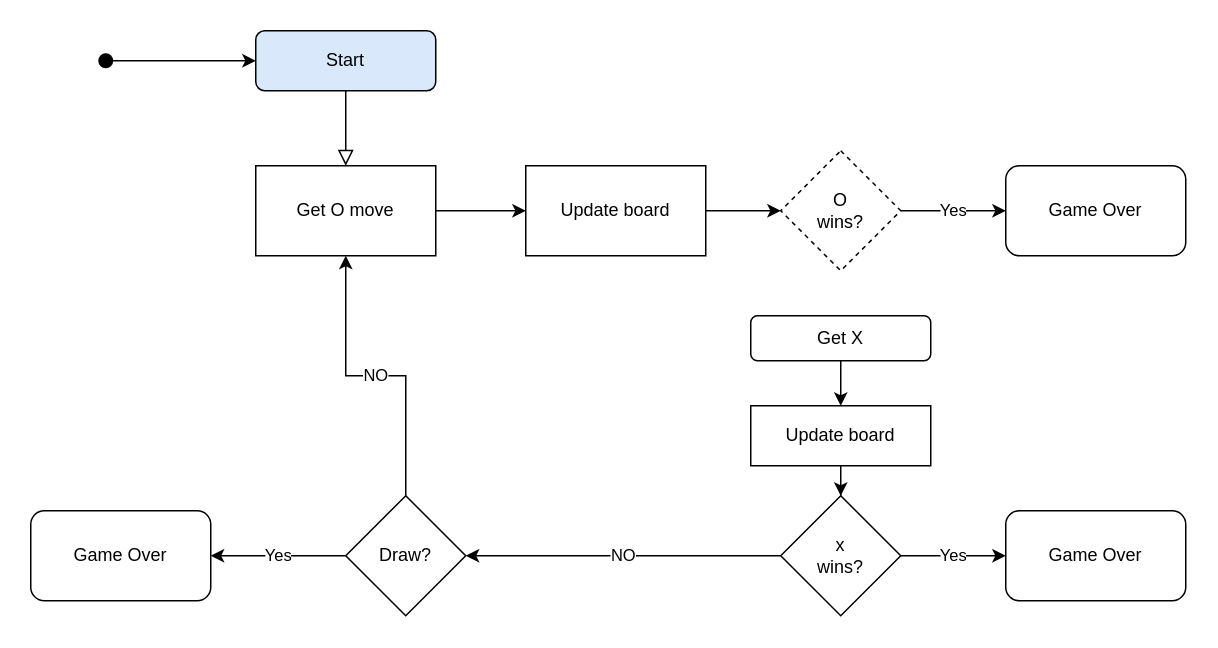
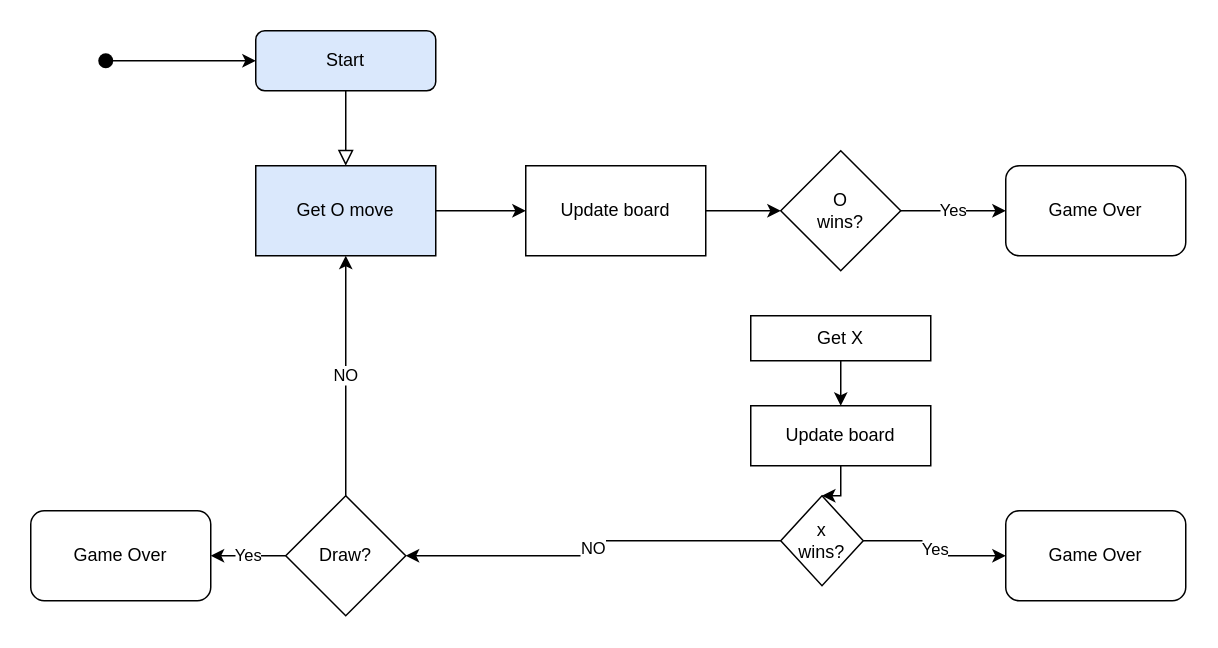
(346, 211) -> (346, 211)
(841, 211) -> (841, 211)
(841, 338) -> (841, 338)
(406, 556) -> (346, 556)
(841, 556) -> (822, 541)
